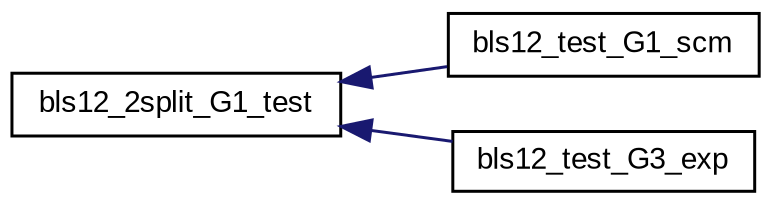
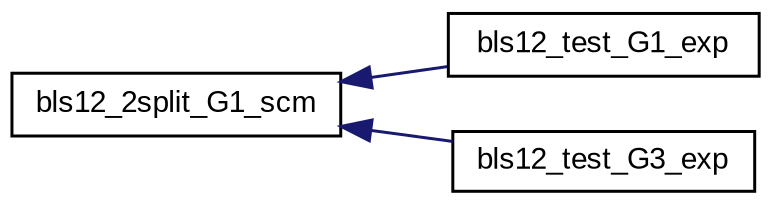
(604, 45) -> (604, 45)
(176, 105) -> (176, 105)
